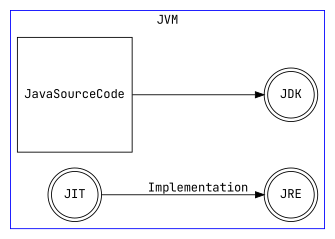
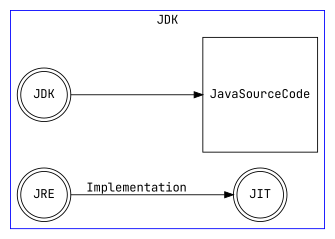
(167, 20) -> (167, 20)
(194, 95) -> (132, 95)
(178, 195) -> (148, 195)
